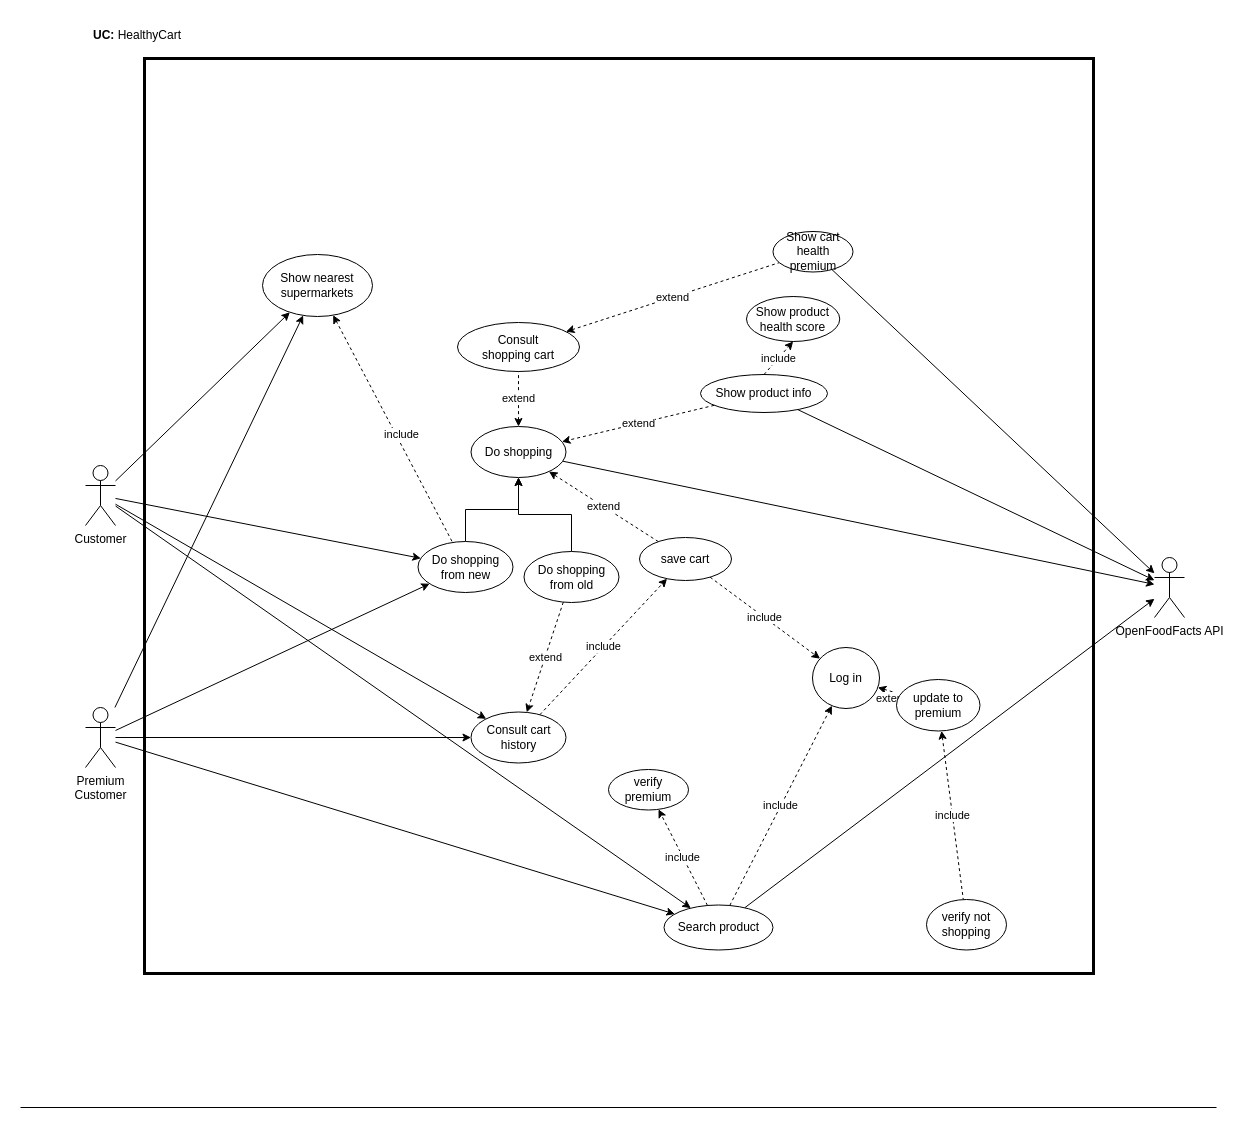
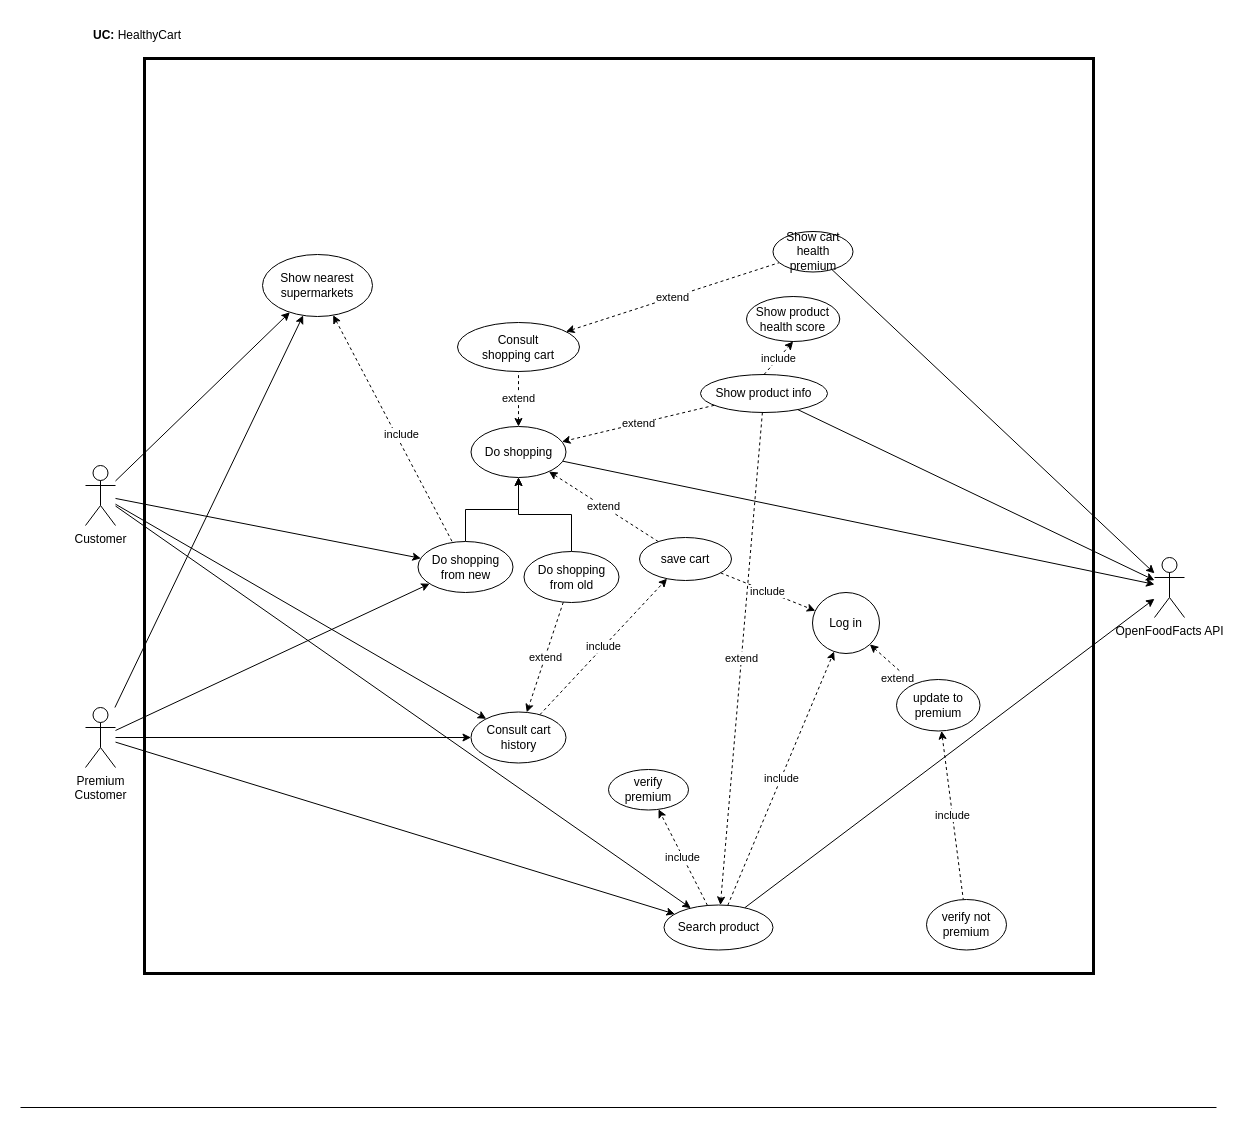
none -> (742, 655)
(846, 678) -> (846, 623)
(967, 925) -> (967, 925)
